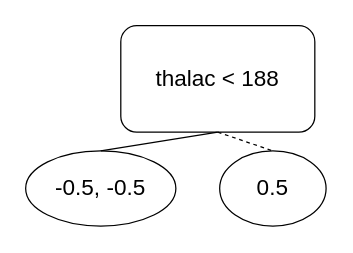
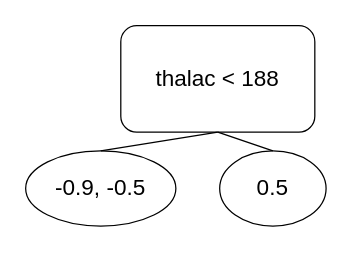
(244, 141) -> (244, 141)
(101, 188) -> (101, 188)
